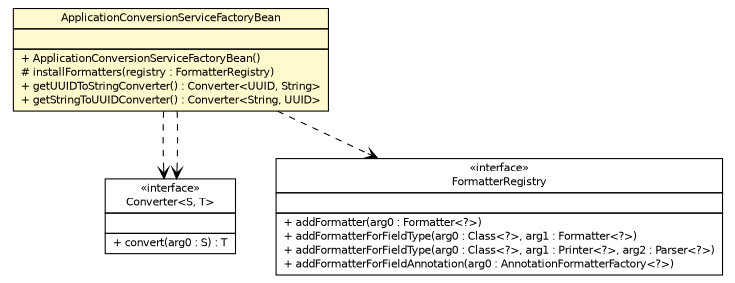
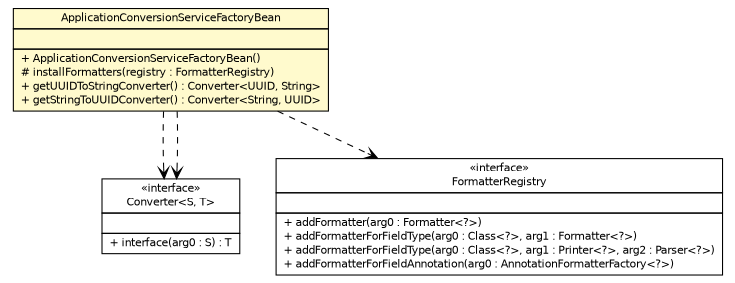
(170, 243) -> (171, 243)
